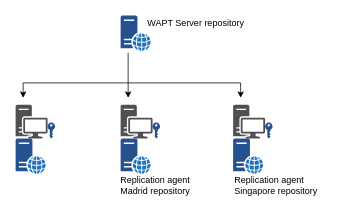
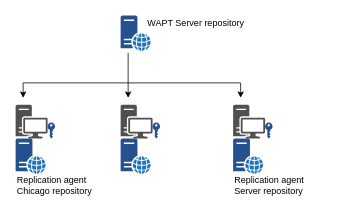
none -> (60, 185)
(160, 185) -> none
(281, 186) -> (275, 186)
